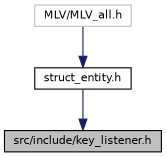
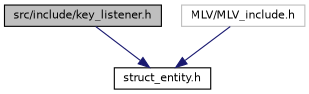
(83, 16) -> (243, 16)
(83, 104) -> (118, 43)
